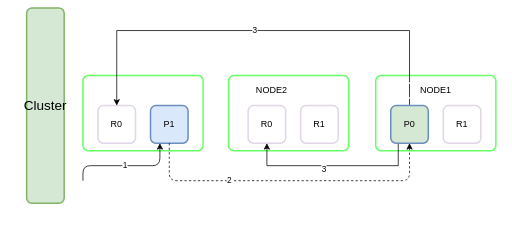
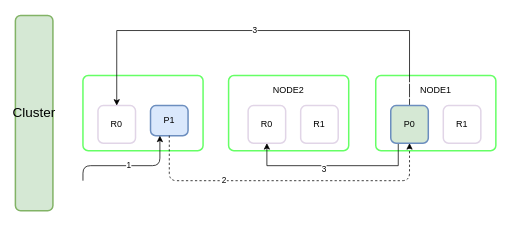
(271, 90) -> (288, 90)
(45, 105) -> (34, 113)
(169, 124) -> (169, 120)
